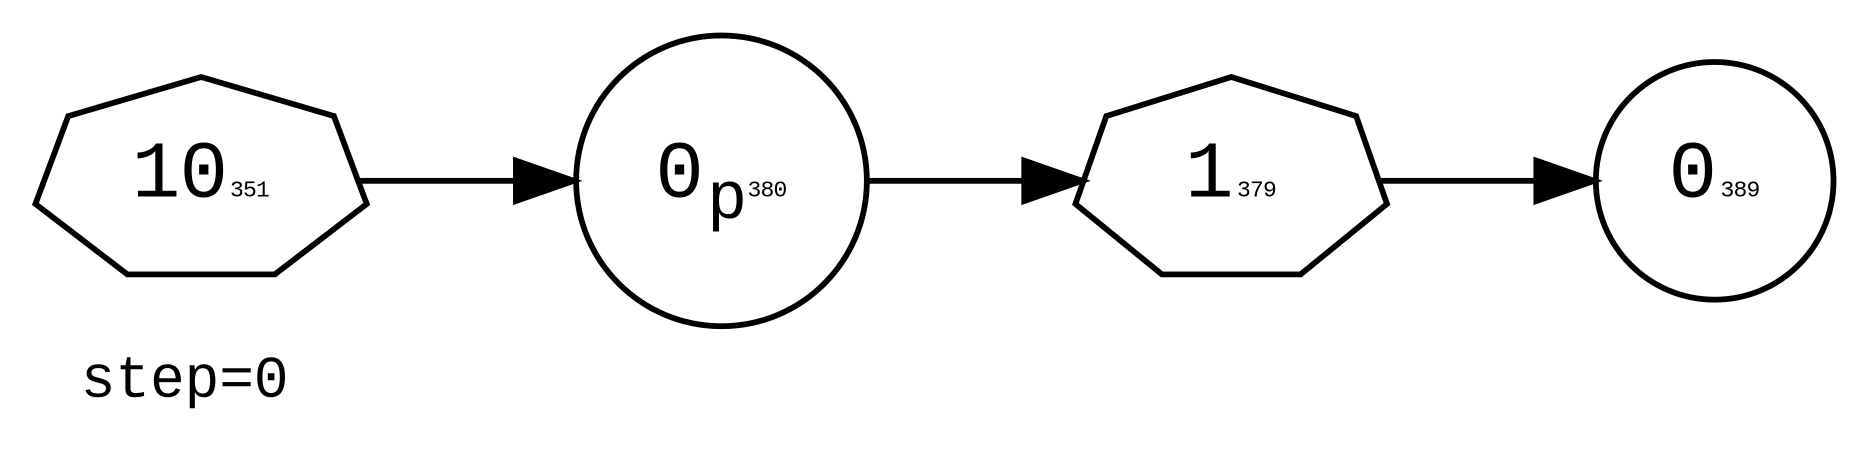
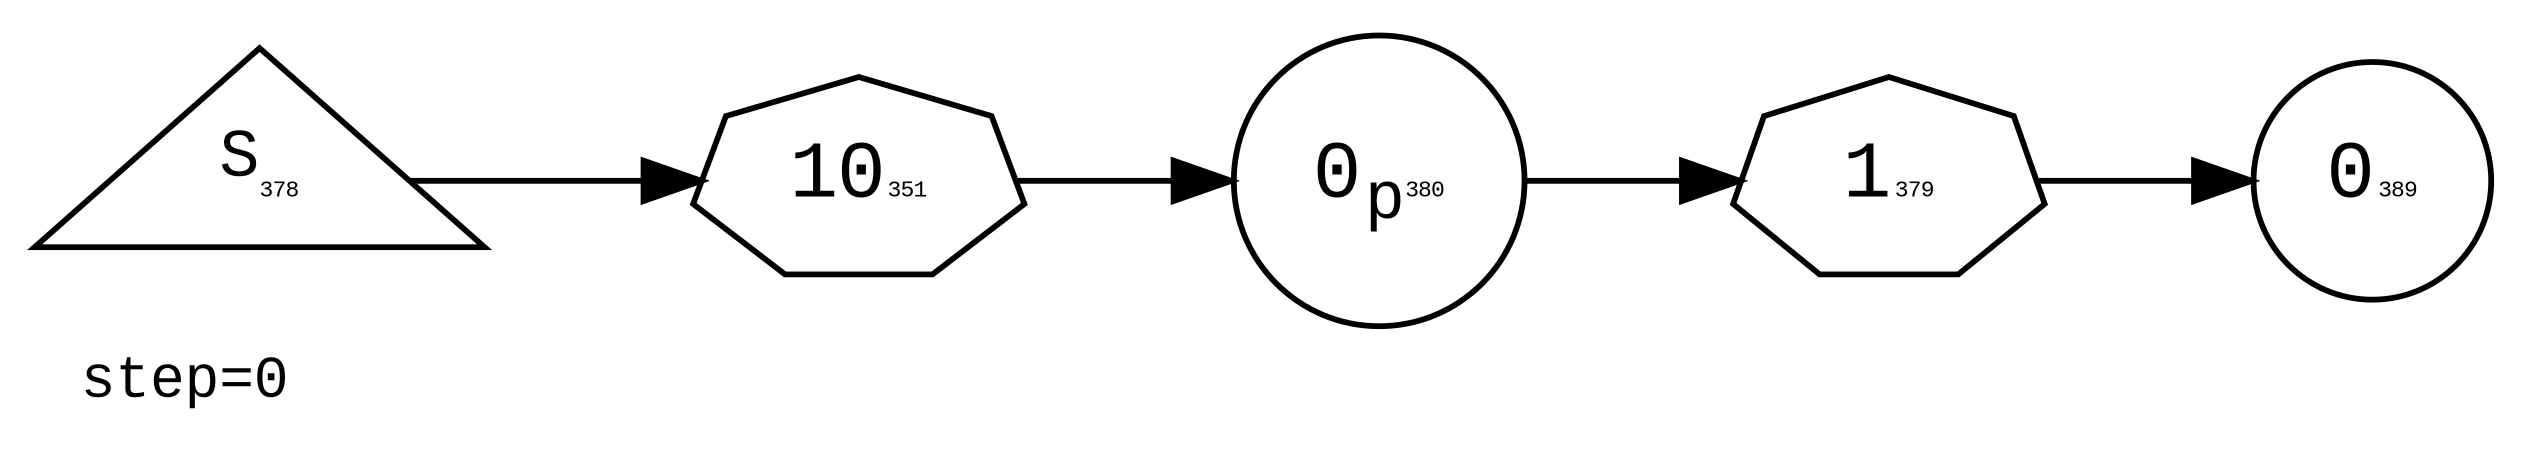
none -> (260, 181)
